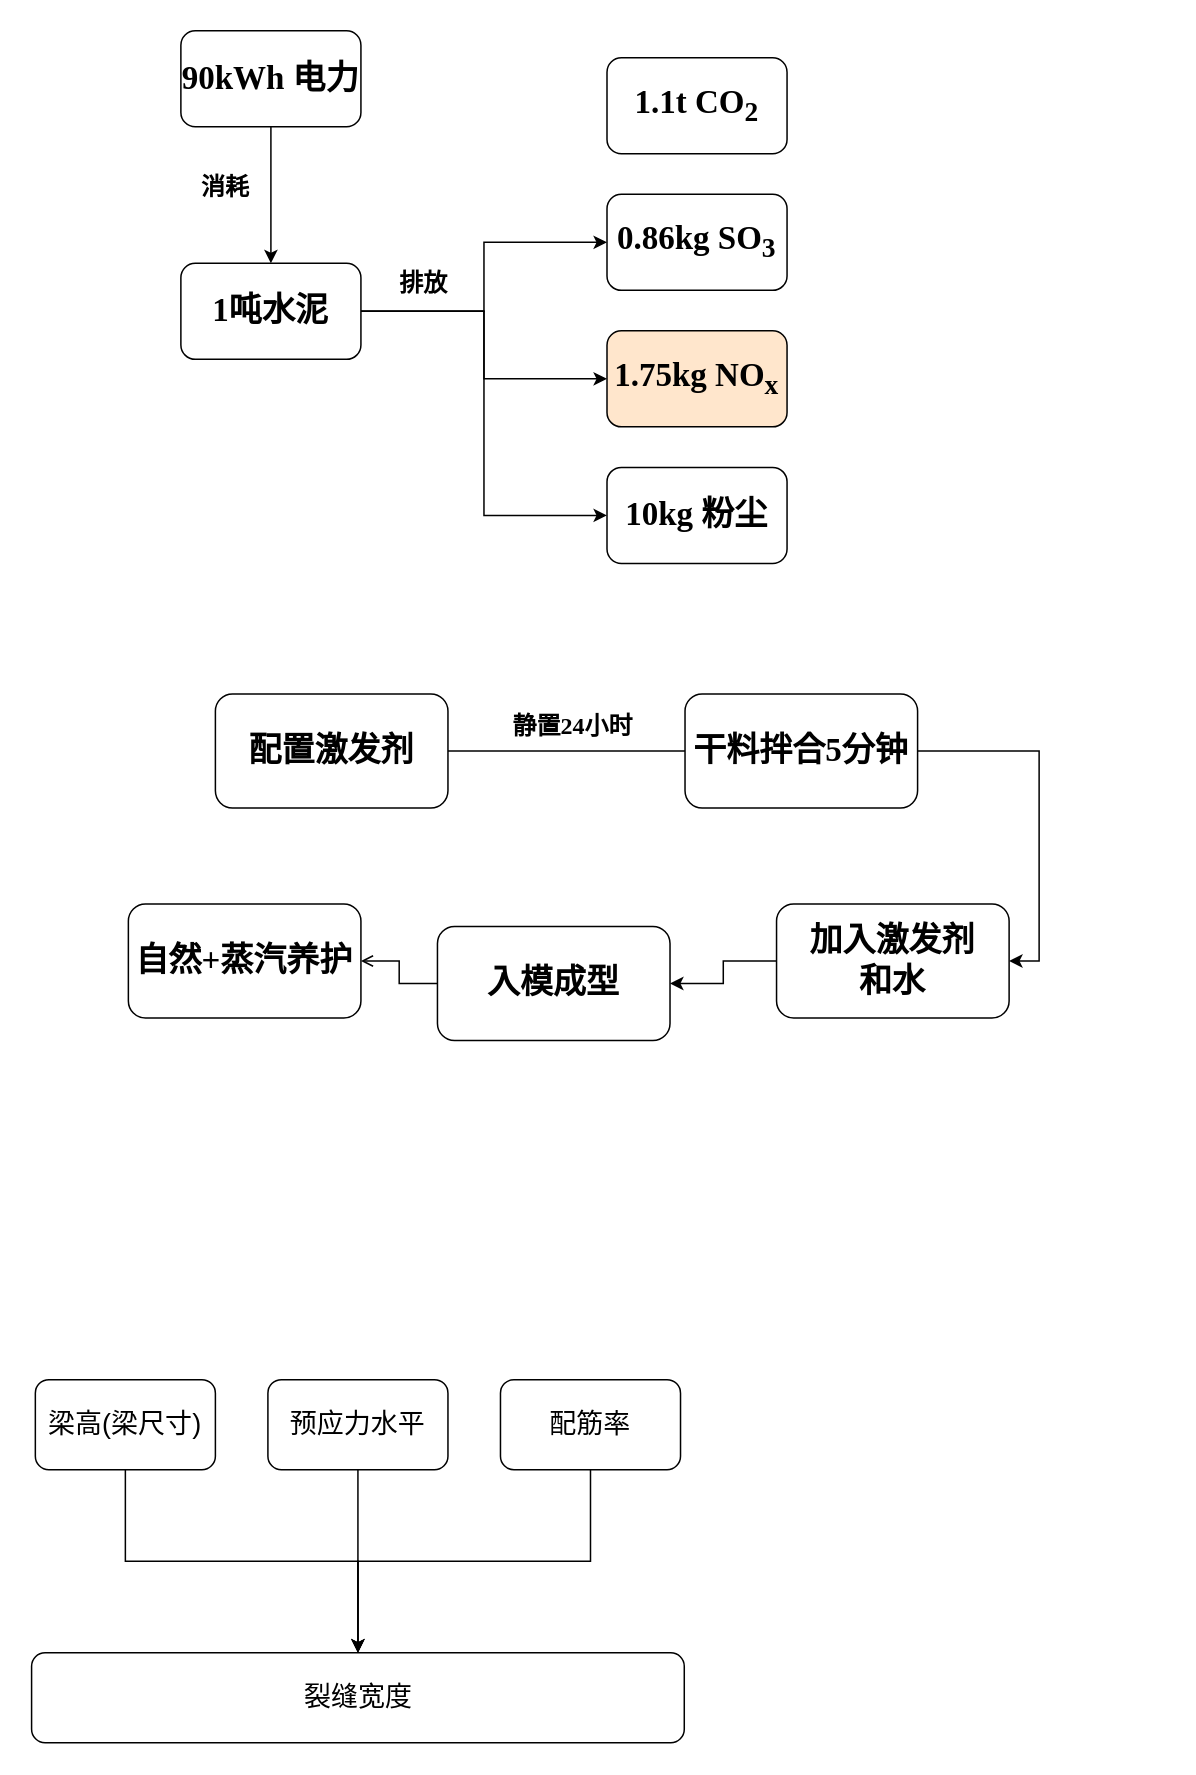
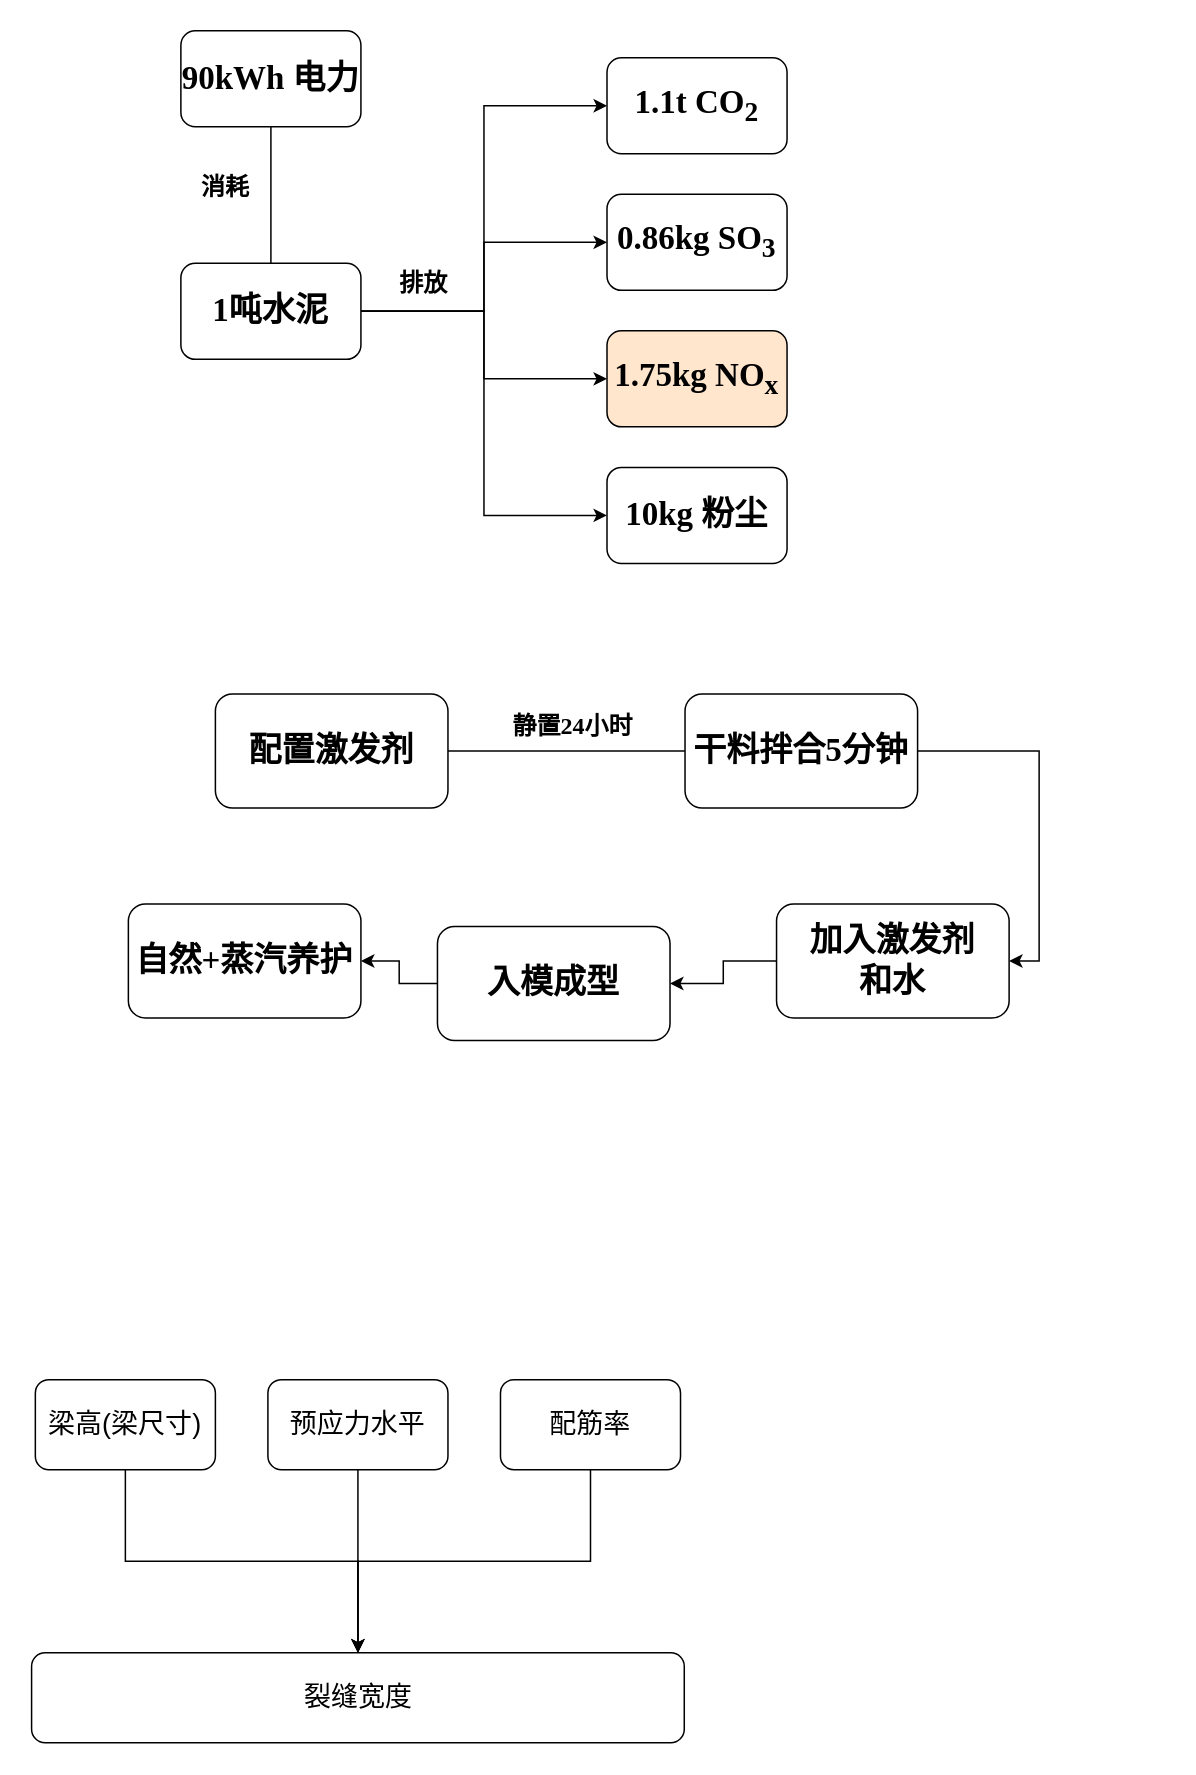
none -> (484, 117)
(271, 252) -> (271, 256)
(370, 961) -> (372, 961)
